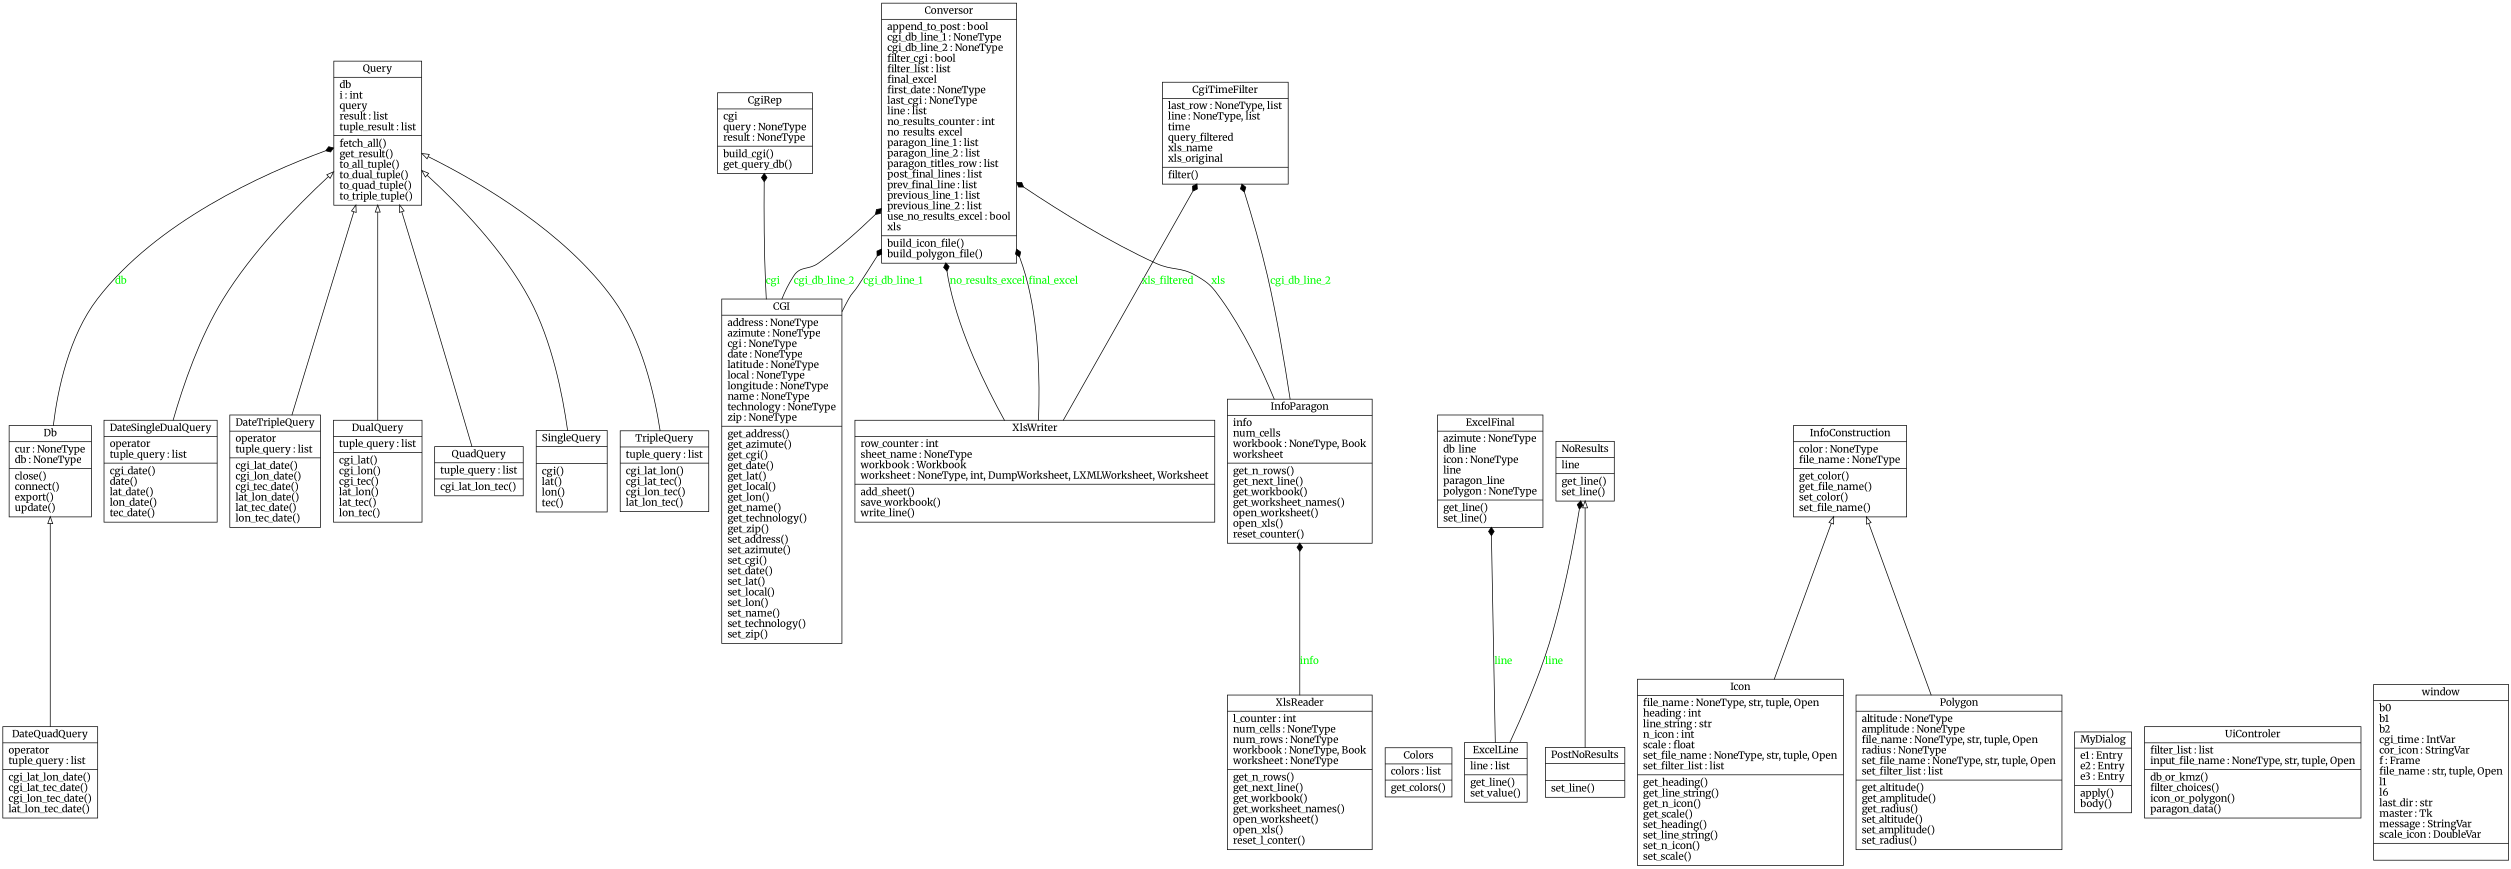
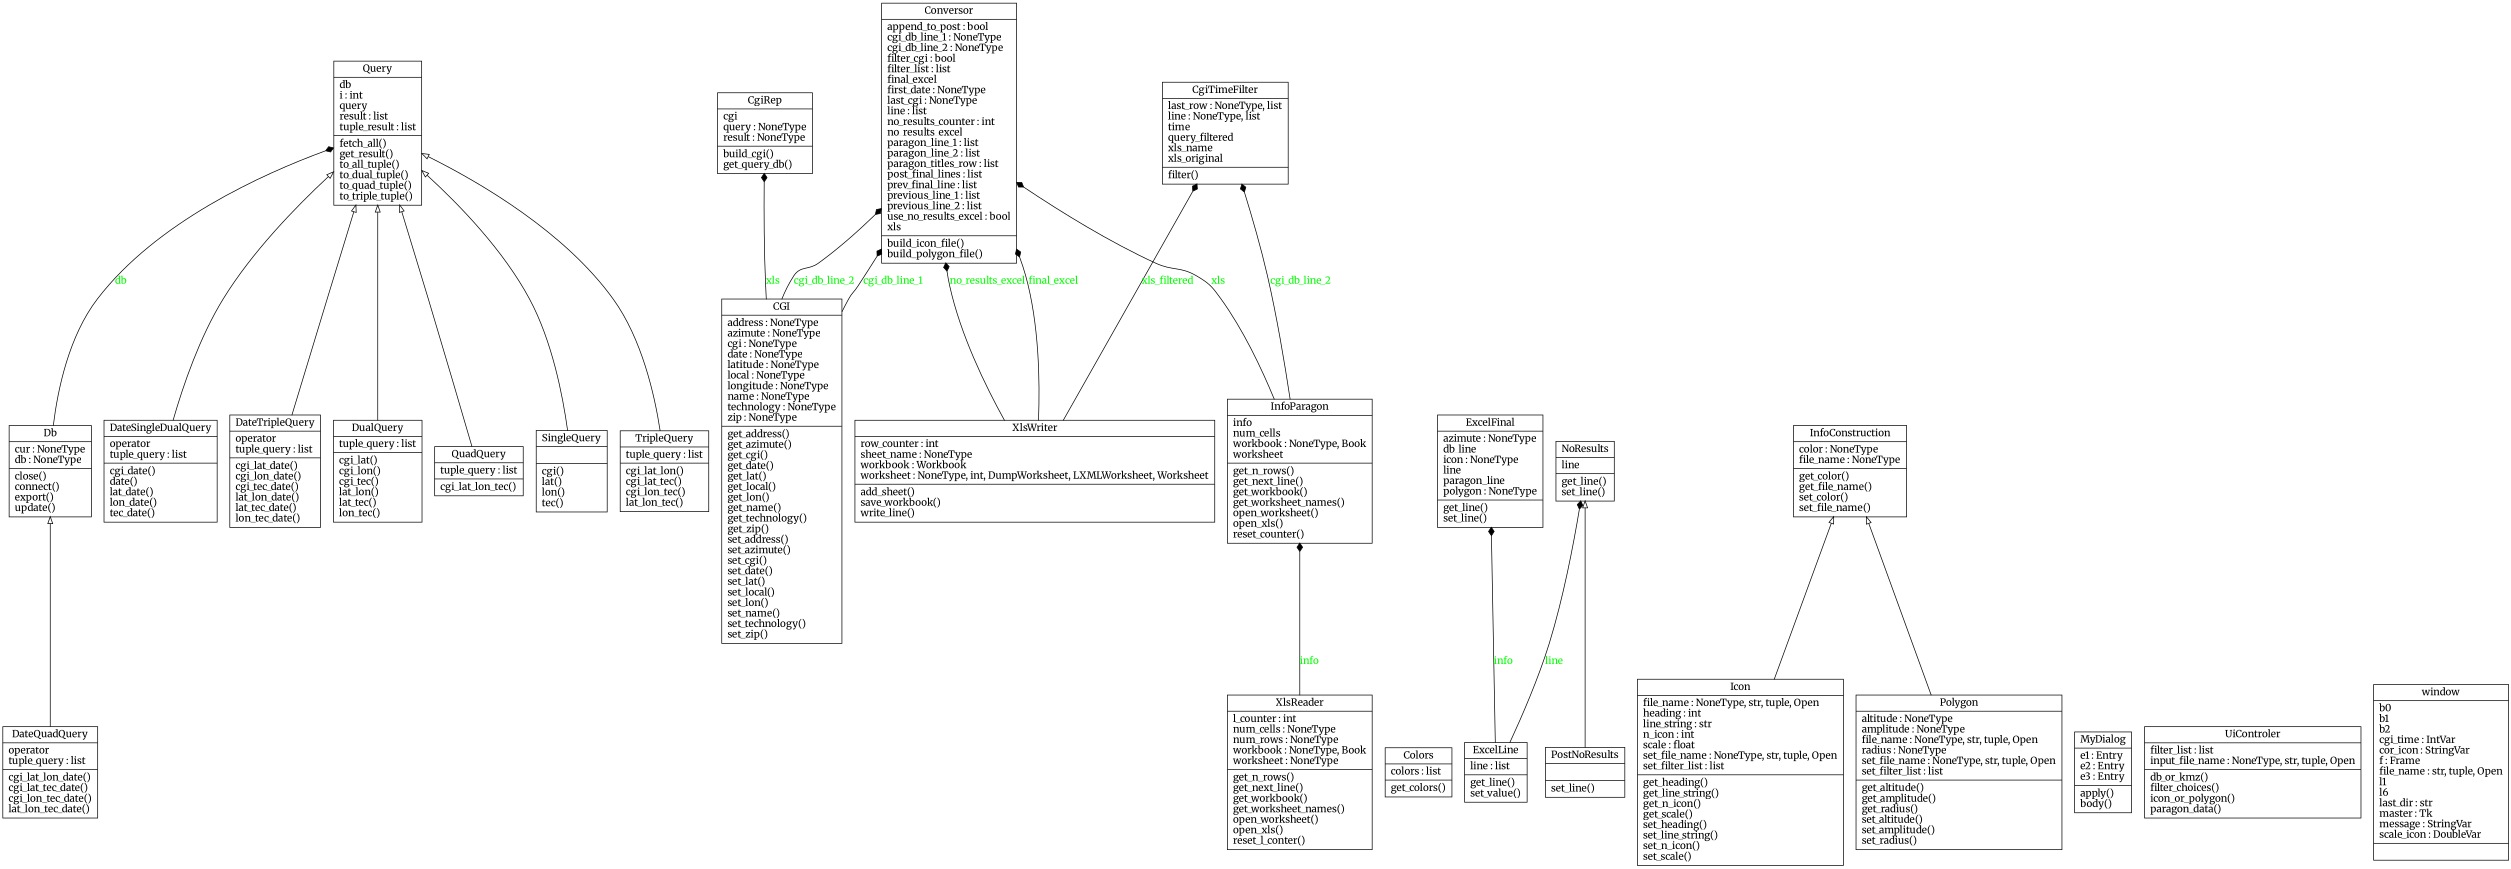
(773, 281) -> (773, 281)
(1504, 661) -> (1504, 661)
